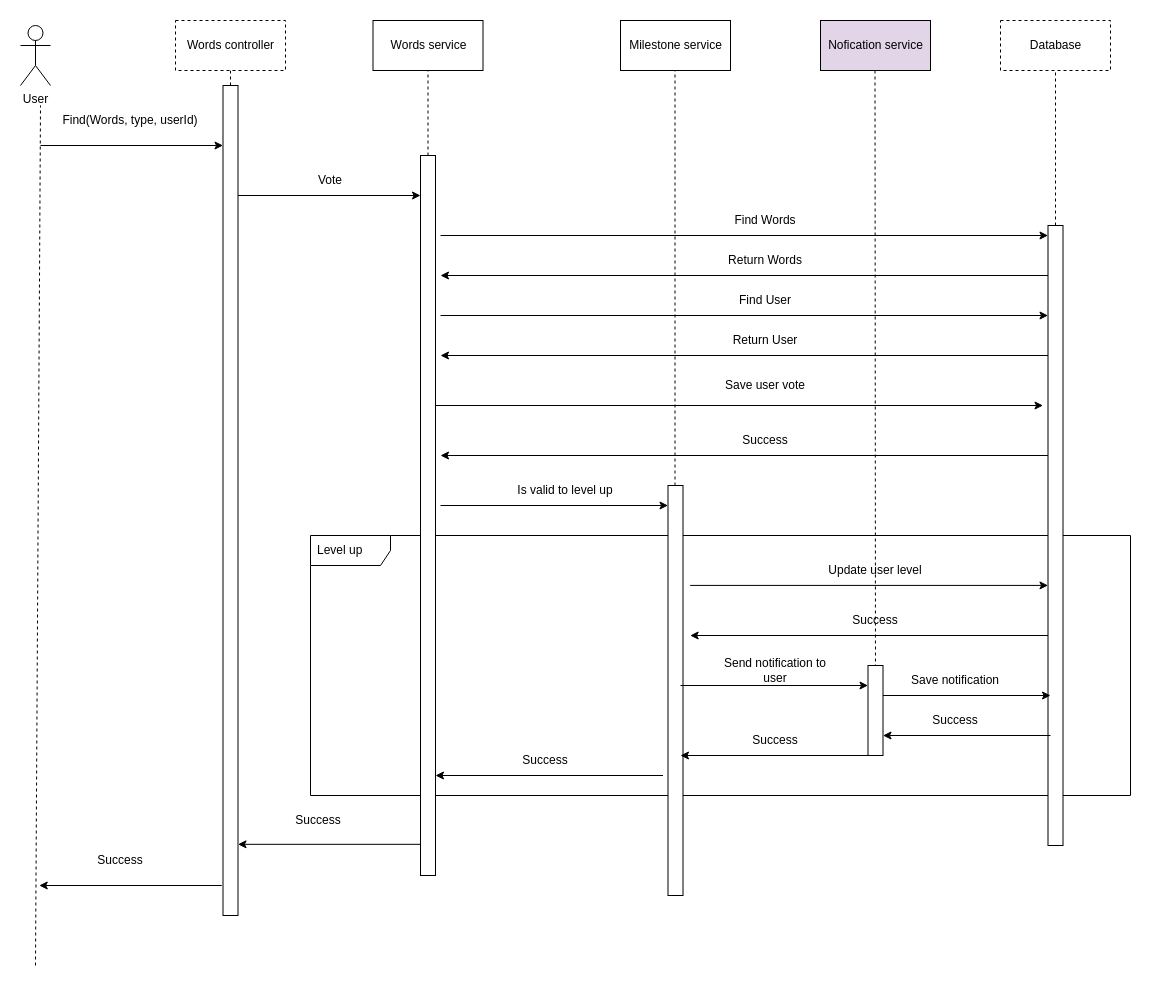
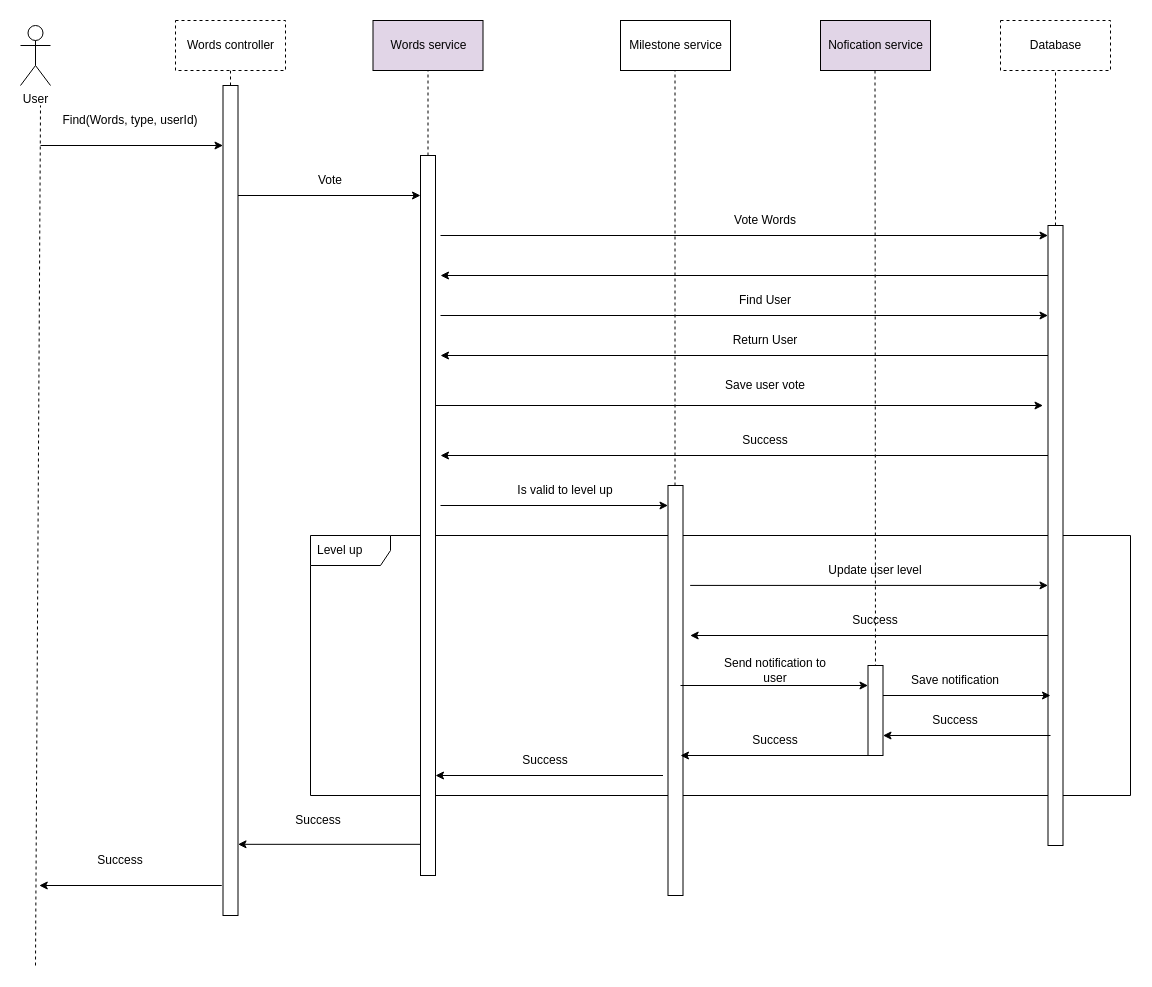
(428, 46) -> (428, 46)
(766, 221) -> (766, 221)
(766, 261) -> none
